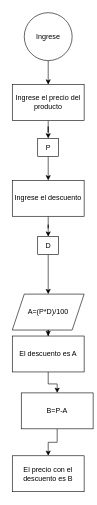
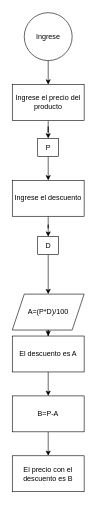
(57, 411) -> (48, 414)
